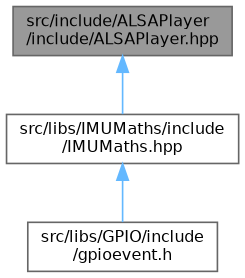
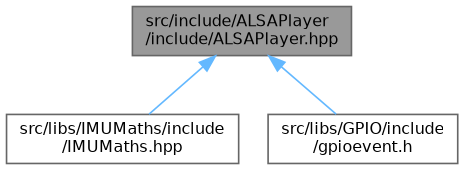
(123, 201) -> (309, 90)
